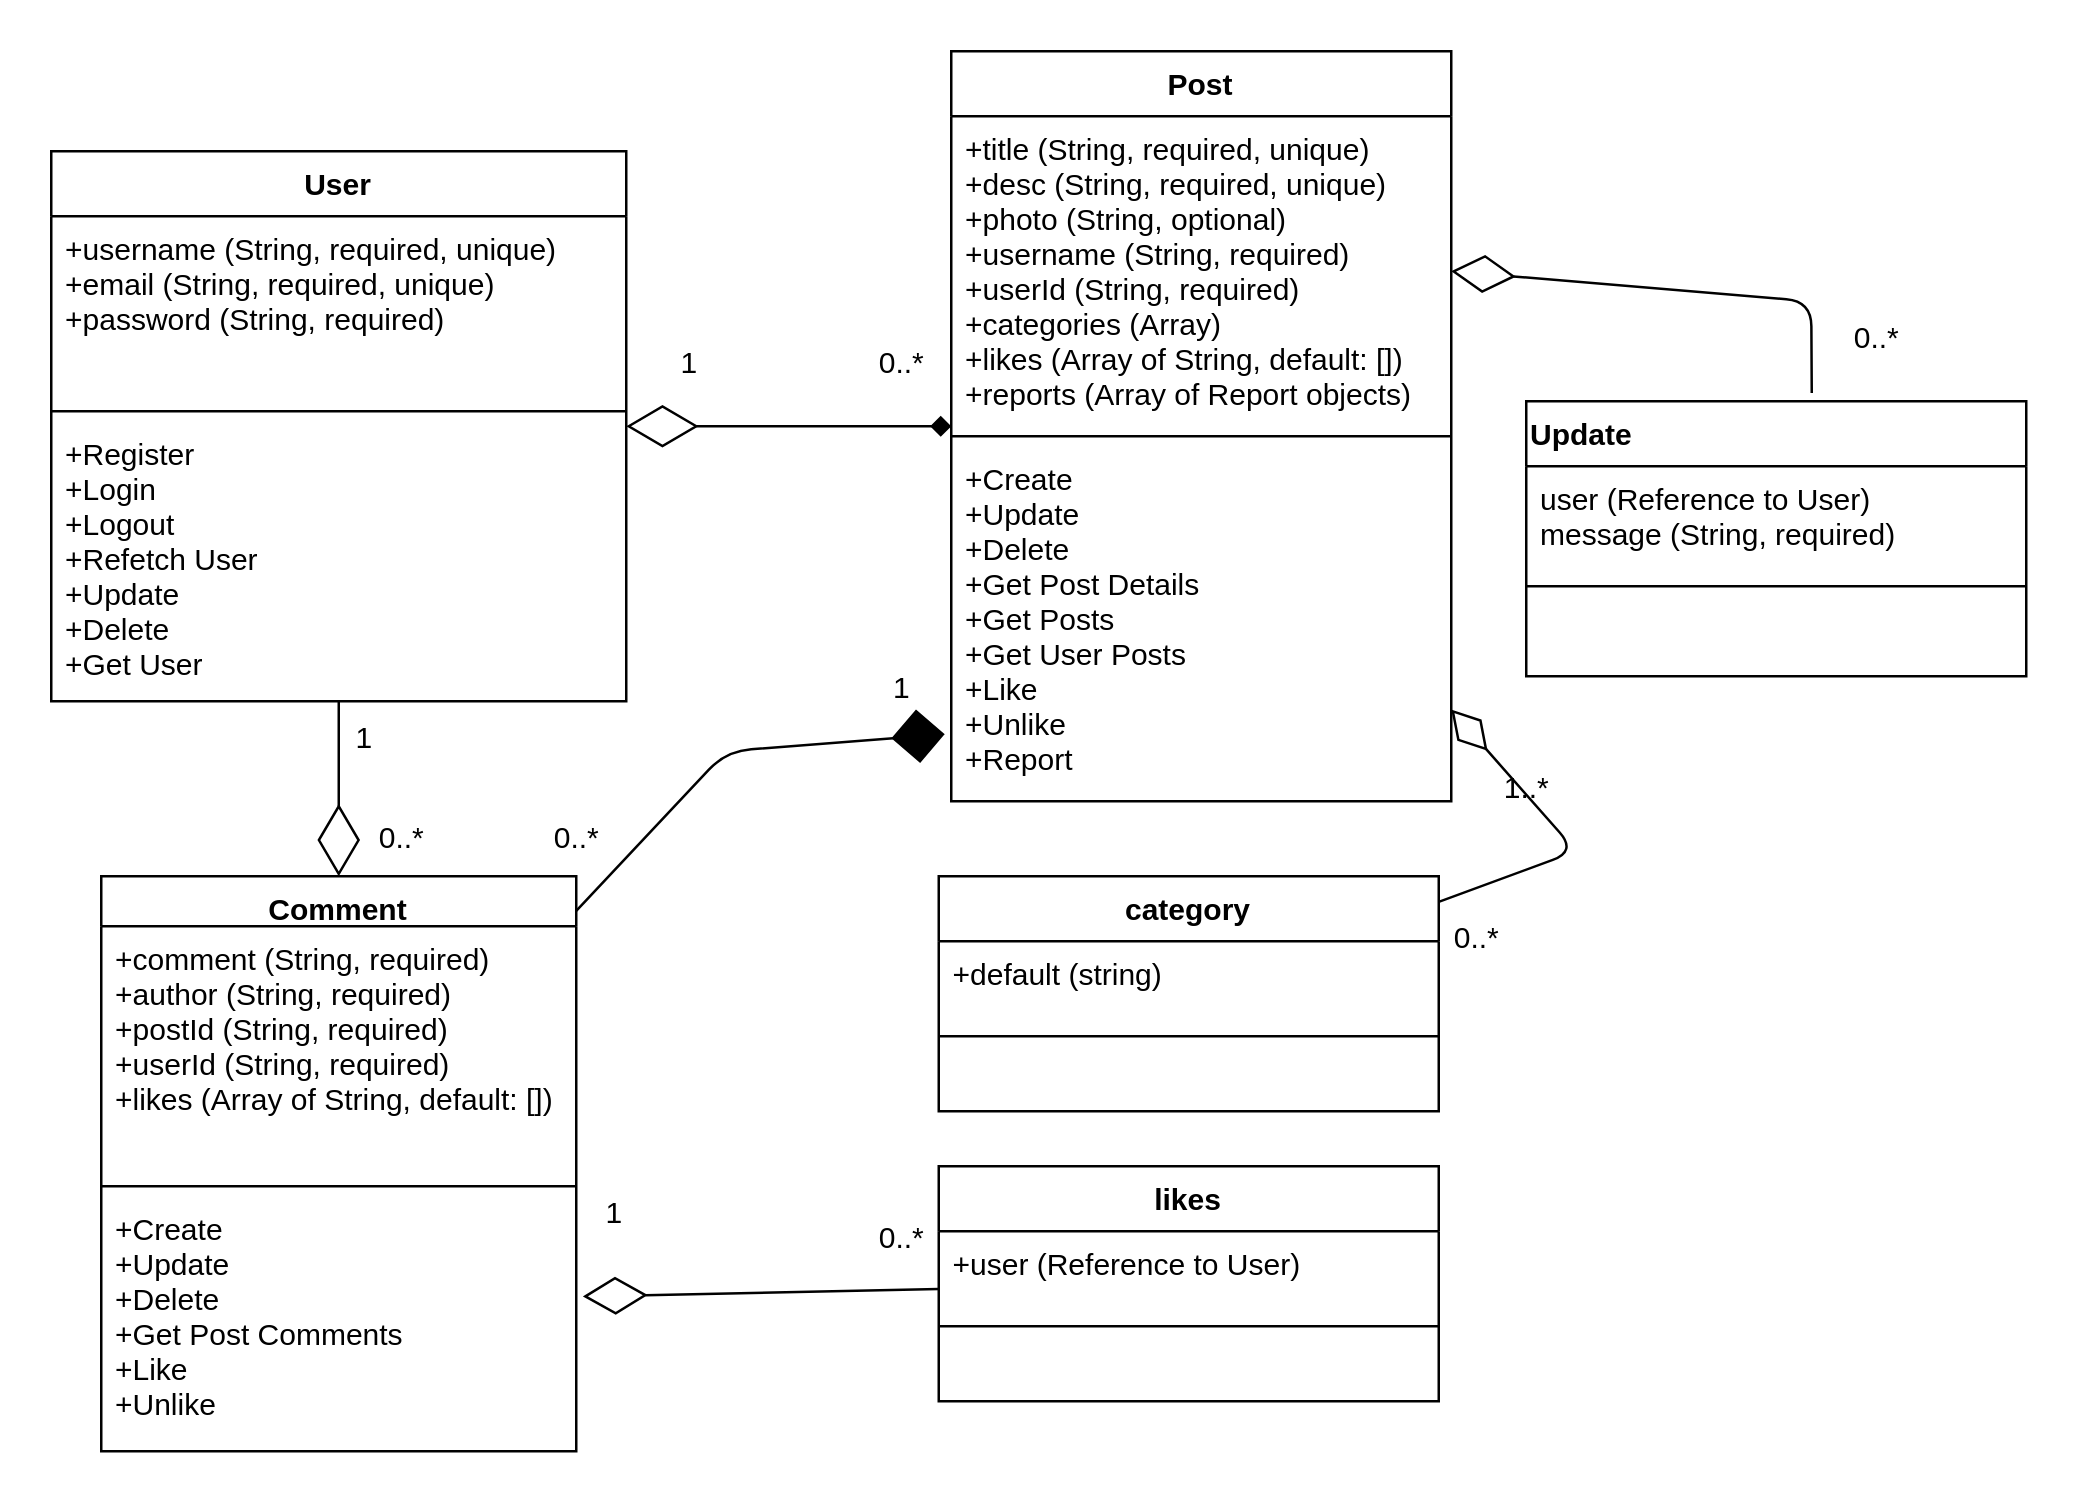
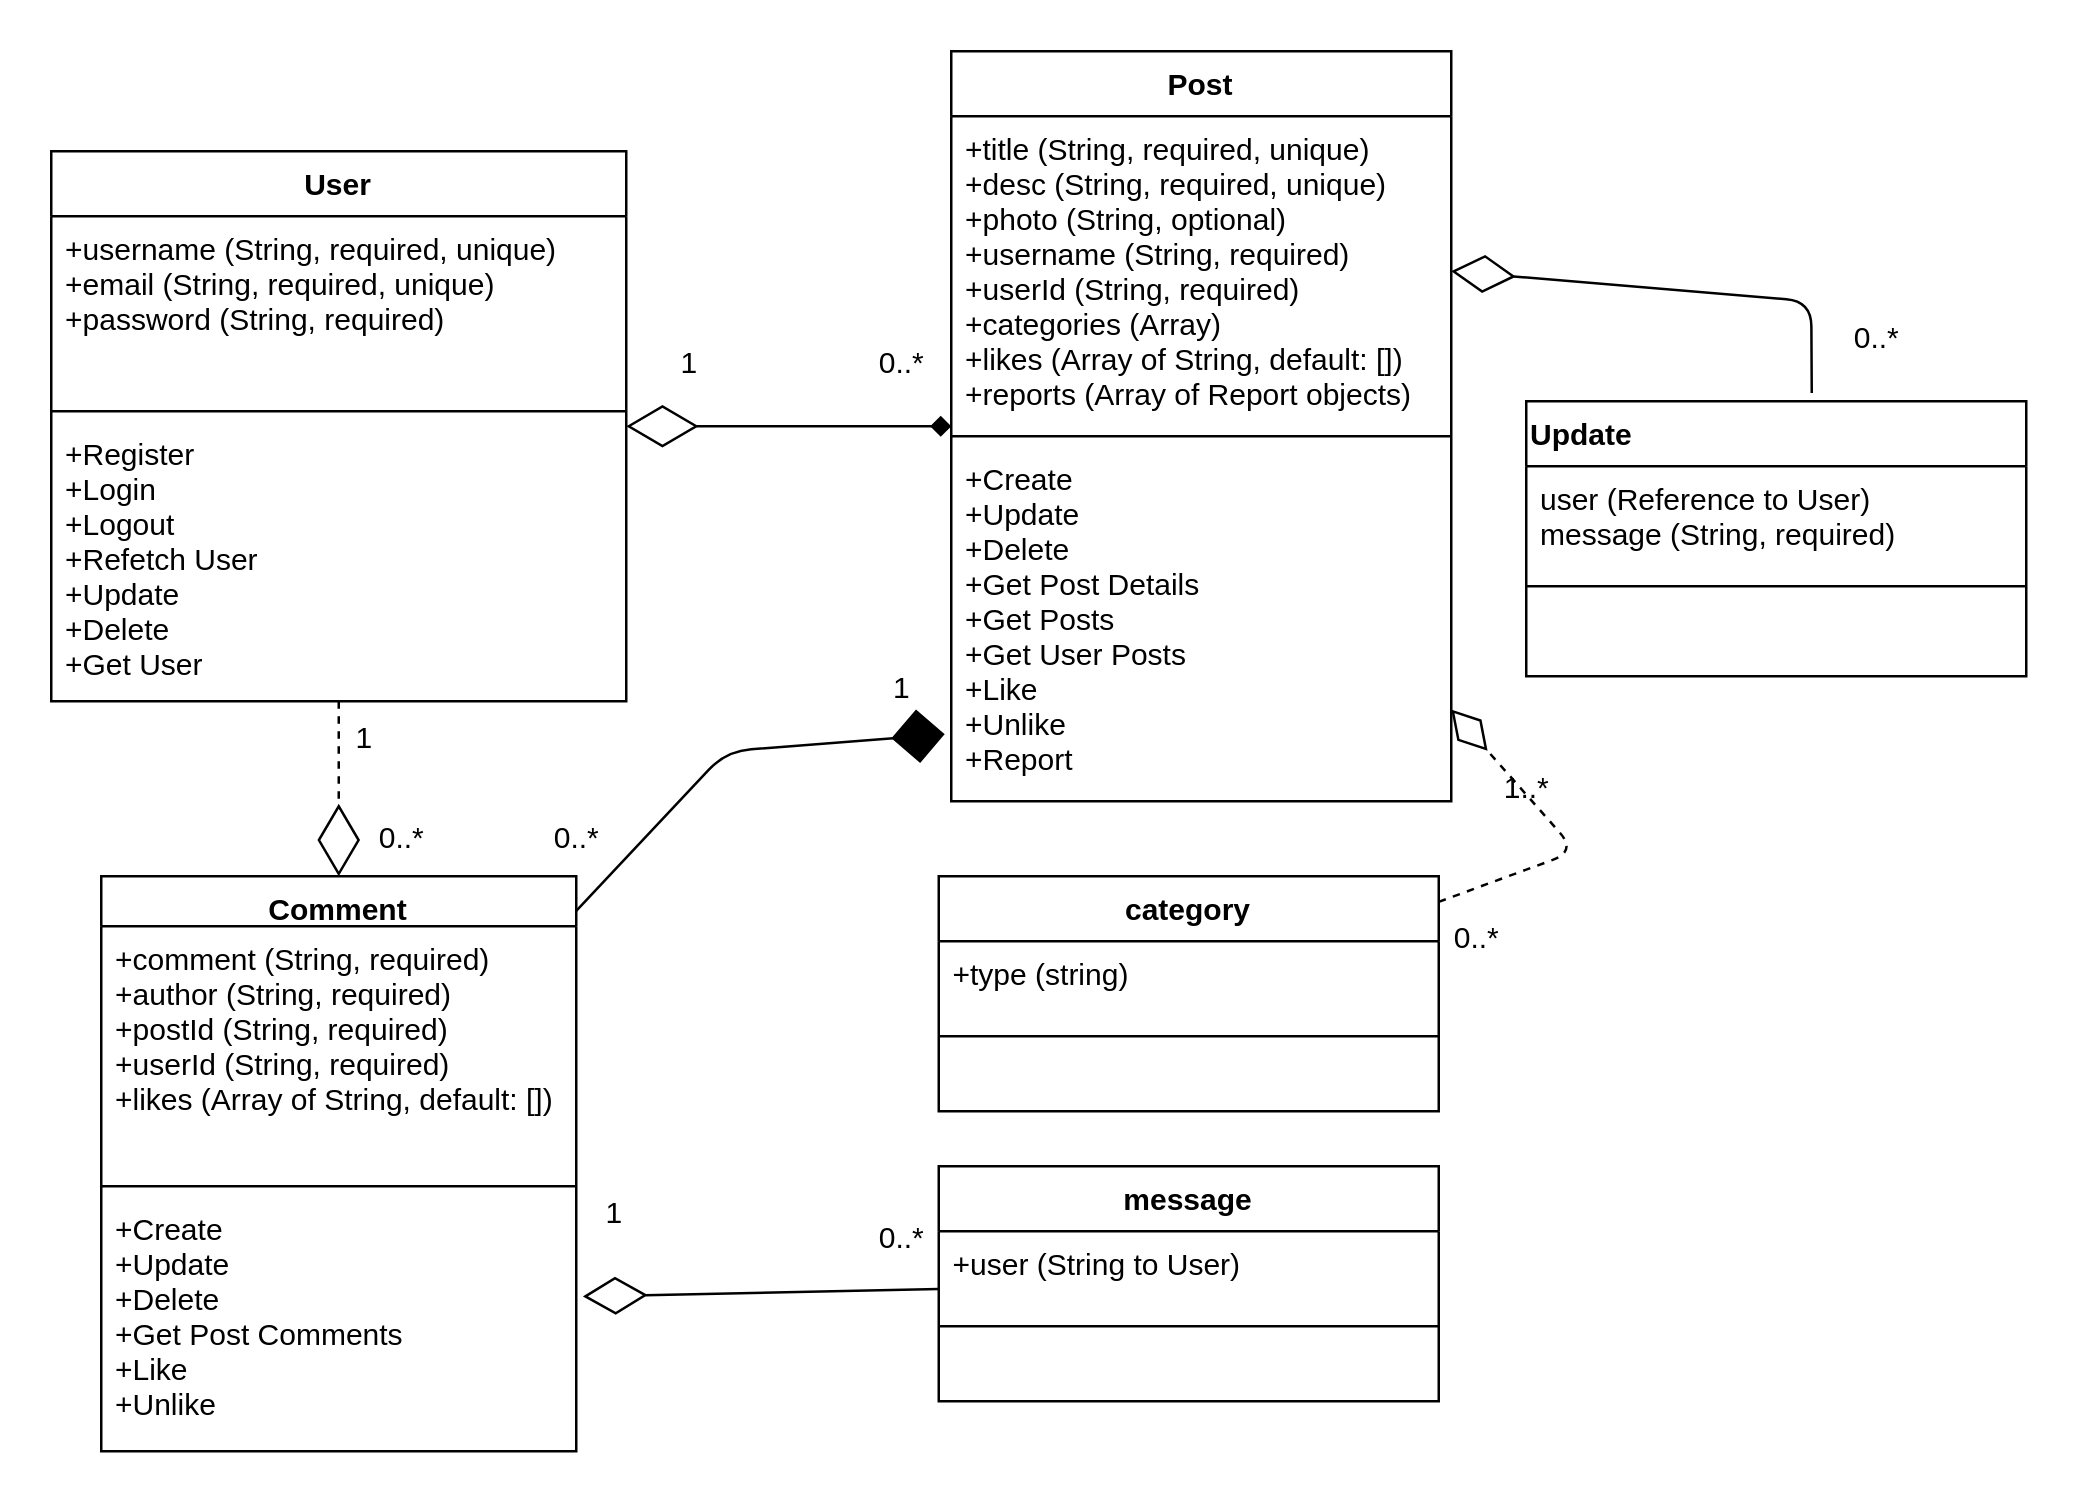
(339, 756) -> (339, 756)
(1565, 851) -> (1565, 851)
(1084, 975) -> (1062, 975)
(1188, 1200) -> (1188, 1200)
(1151, 1265) -> (1122, 1265)
